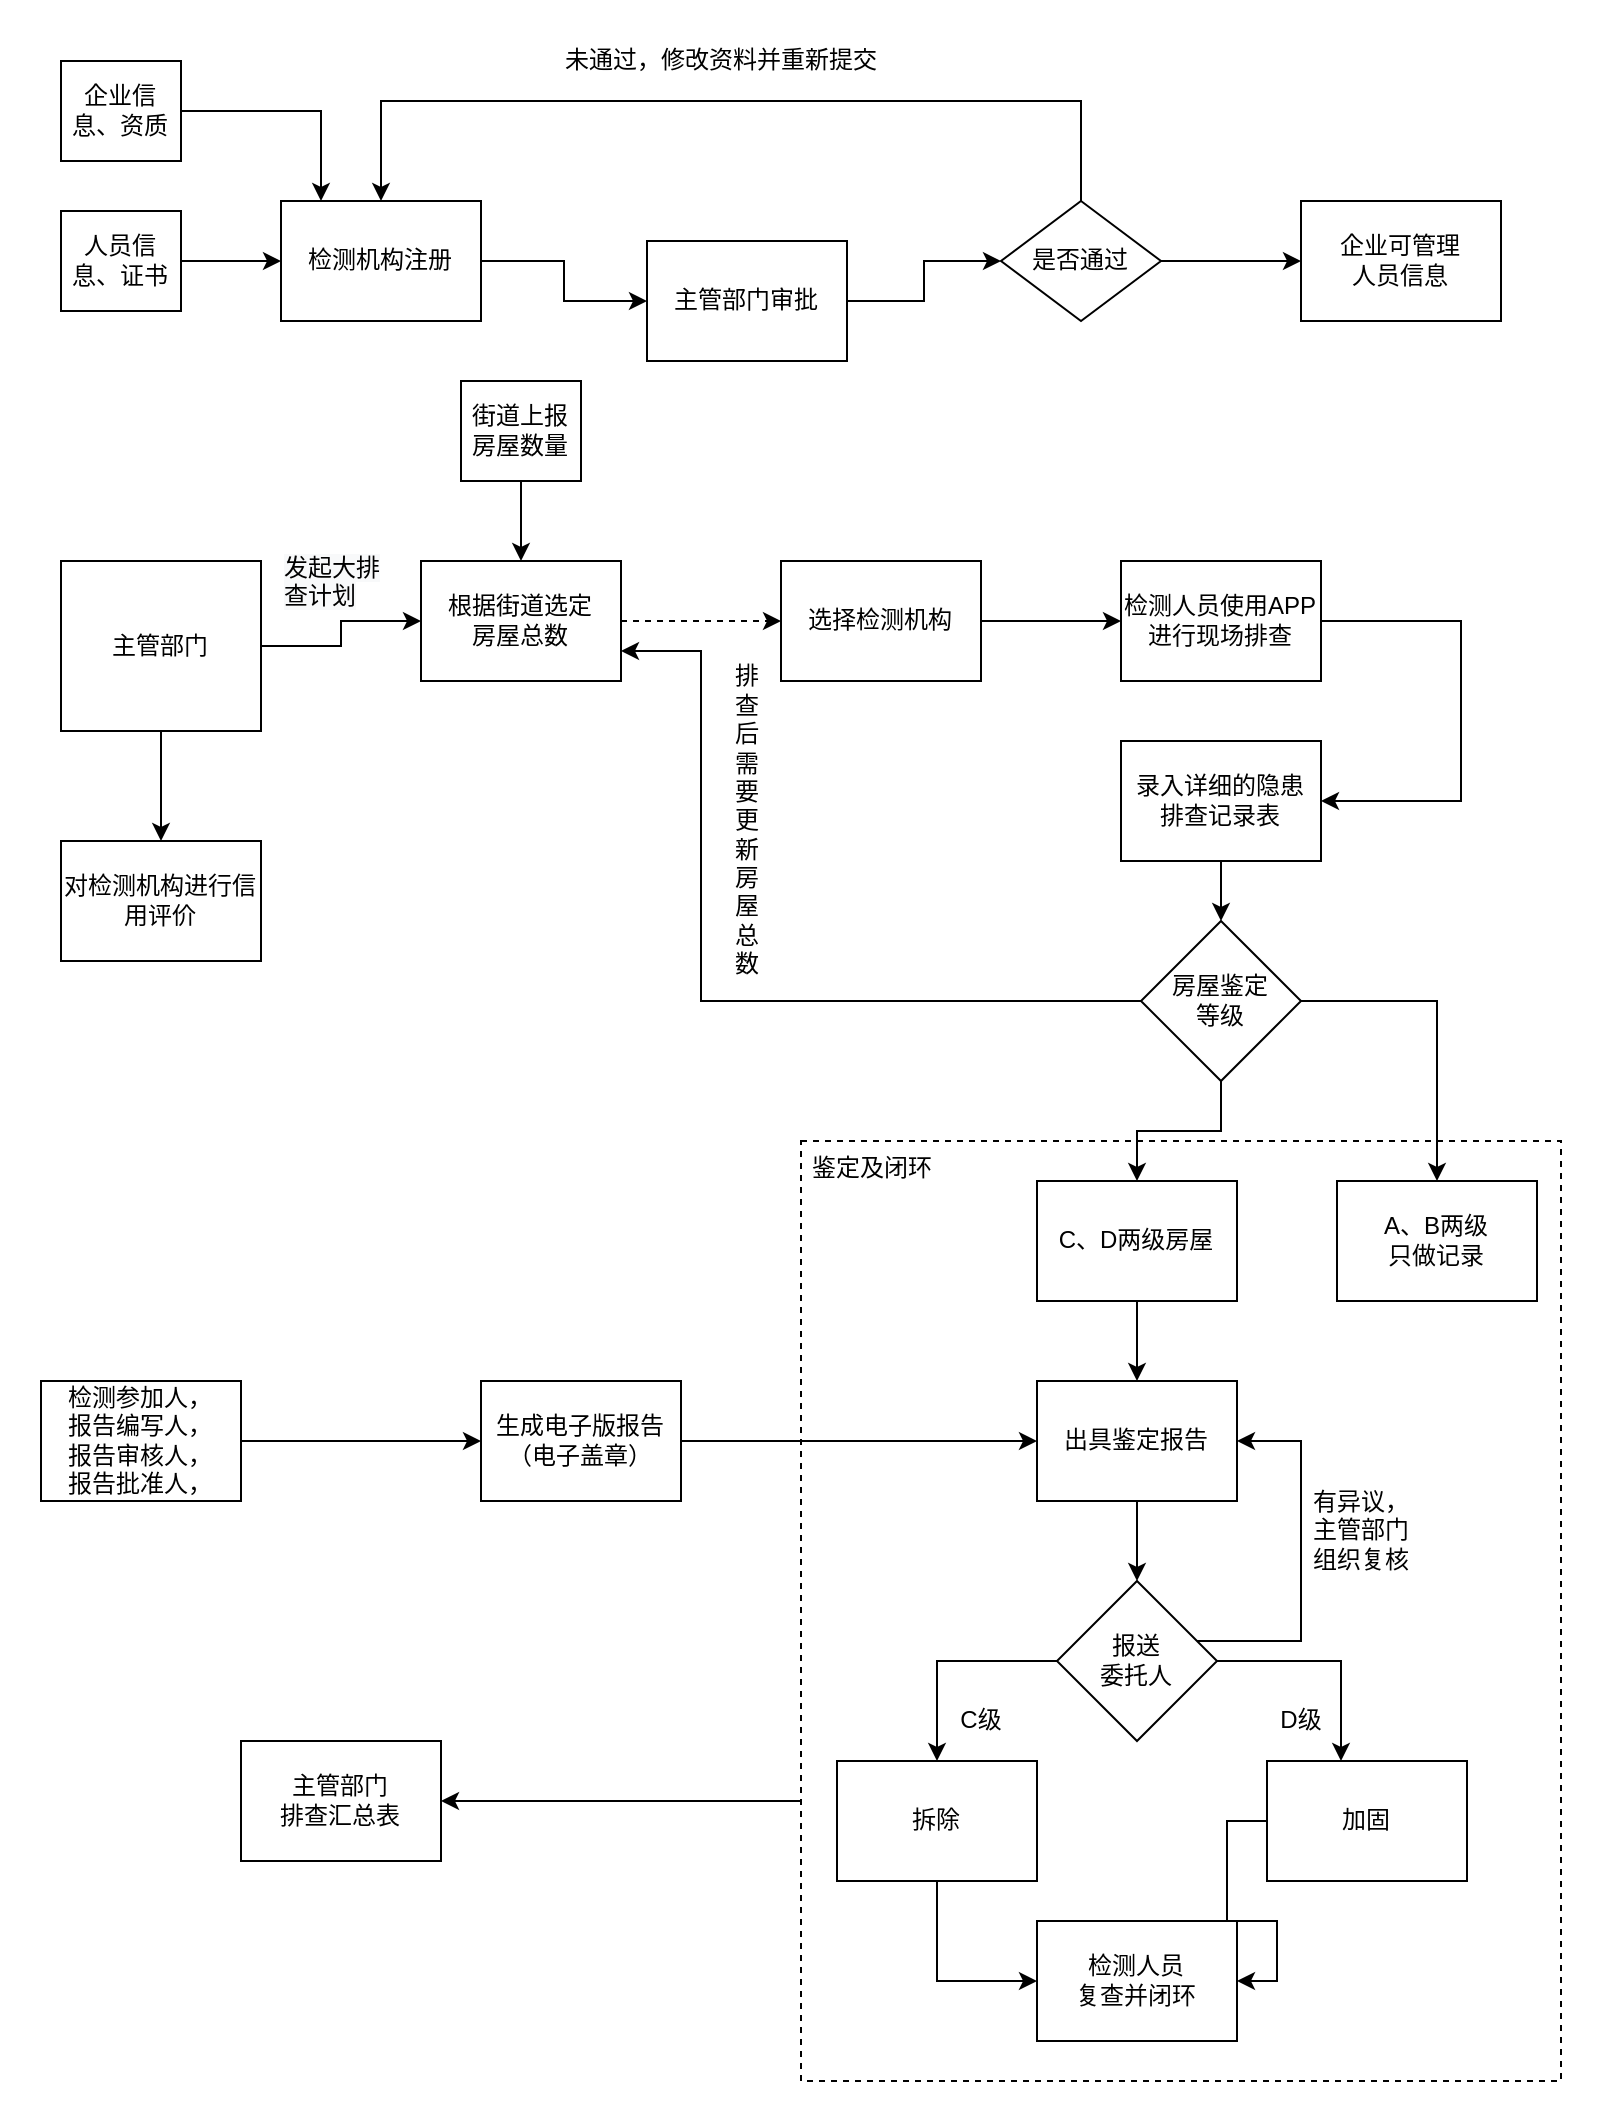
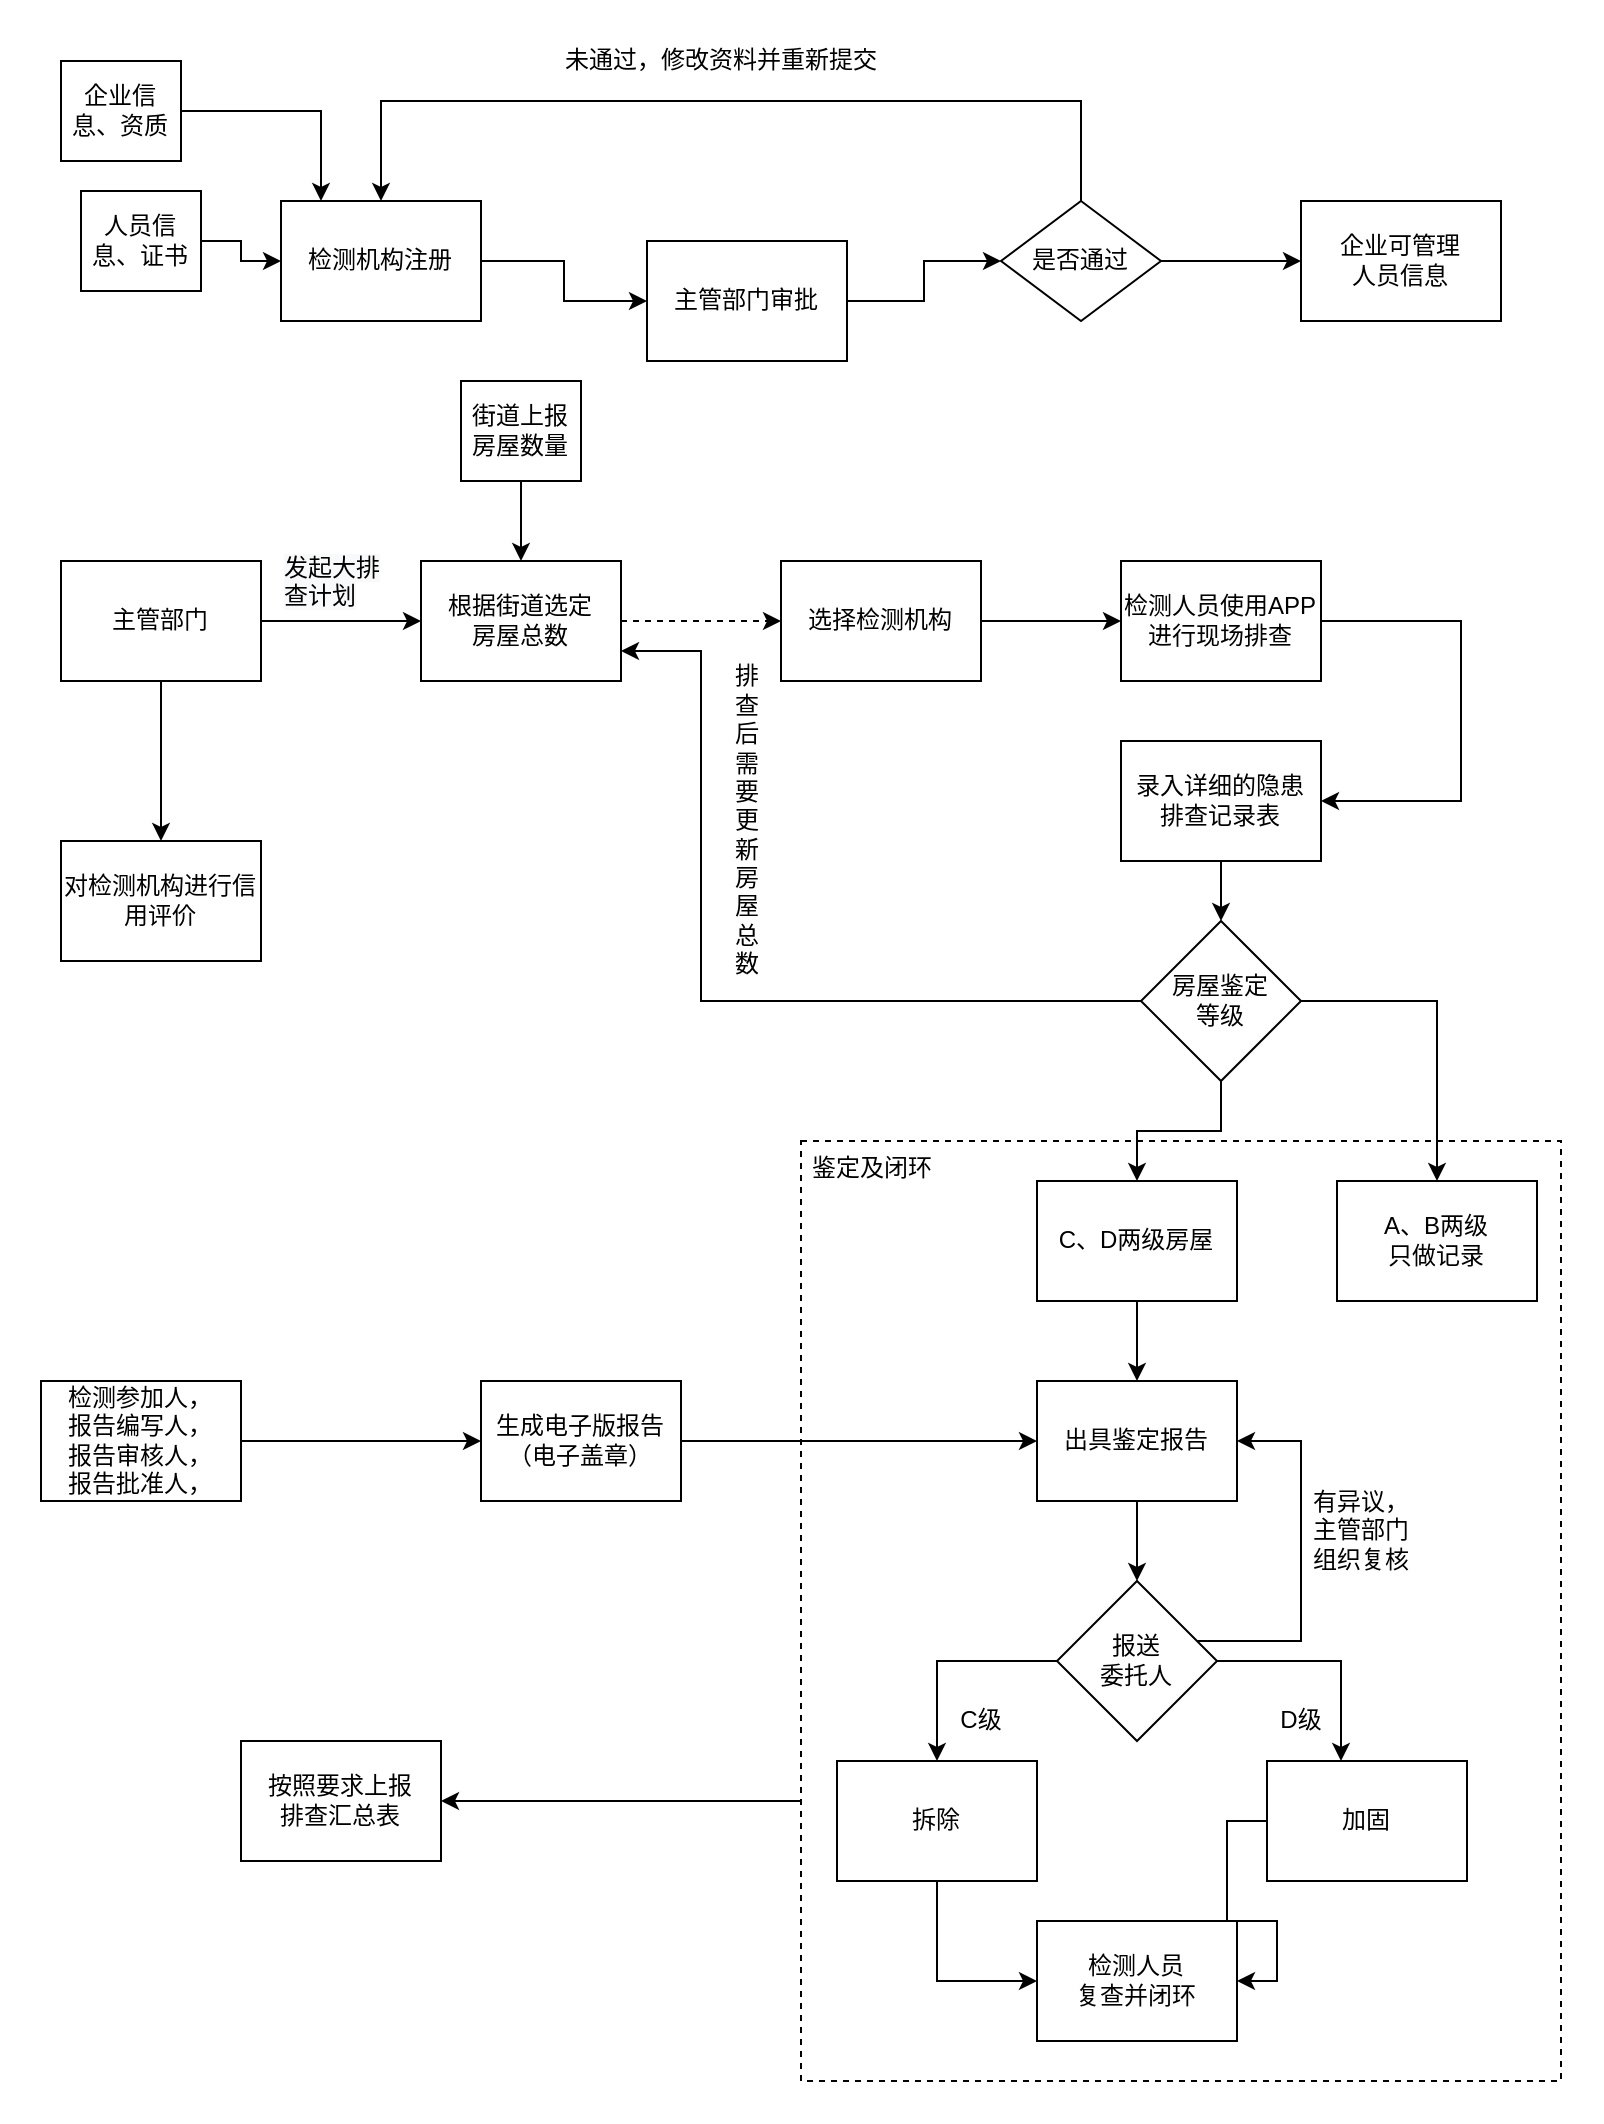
(121, 261) -> (141, 241)
(161, 646) -> (161, 621)
(341, 1801) -> (341, 1801)
